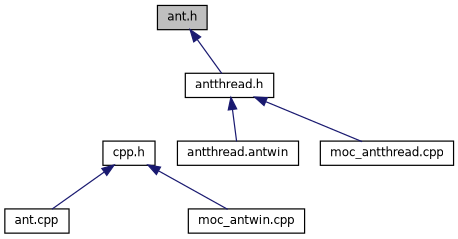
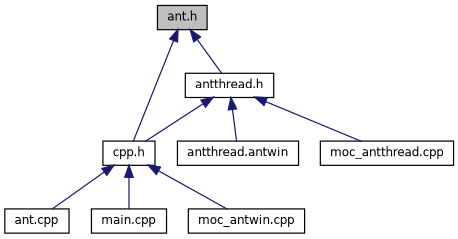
none -> (153, 91)
none -> (174, 123)
none -> (129, 221)
